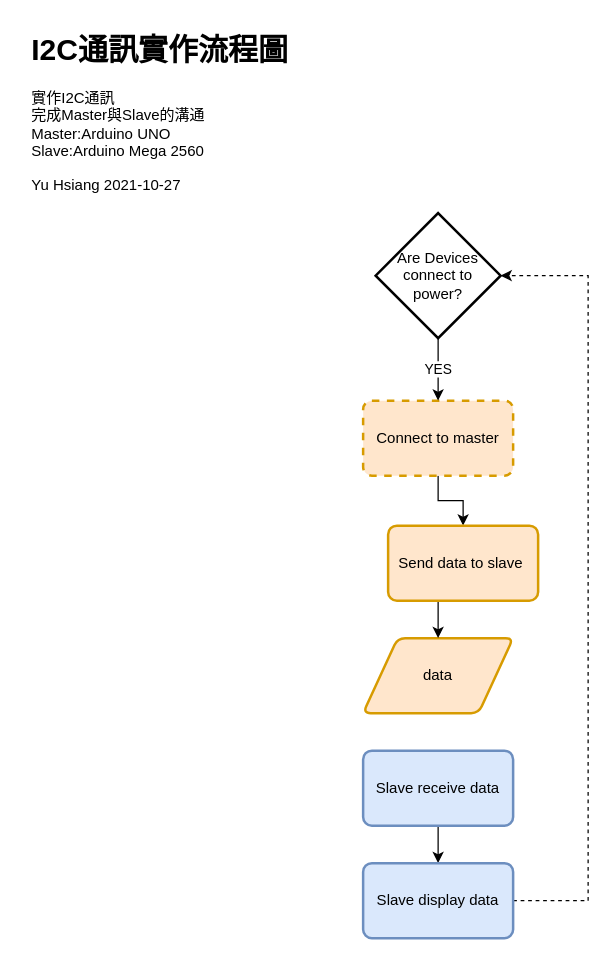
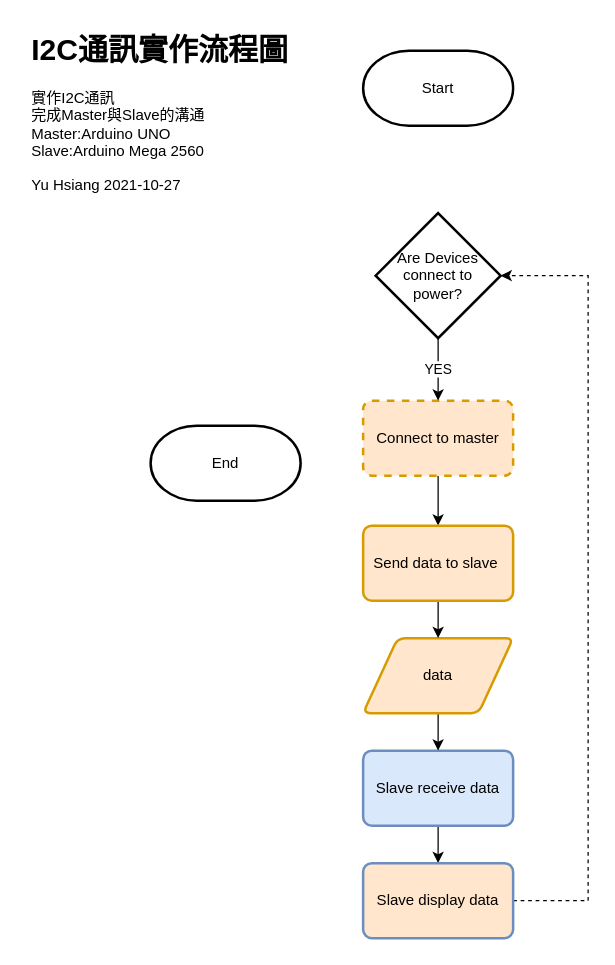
none -> (438, 88)
none -> (226, 463)
(463, 563) -> (438, 563)
none -> (438, 727)
(438, 901) -> (438, 901)
